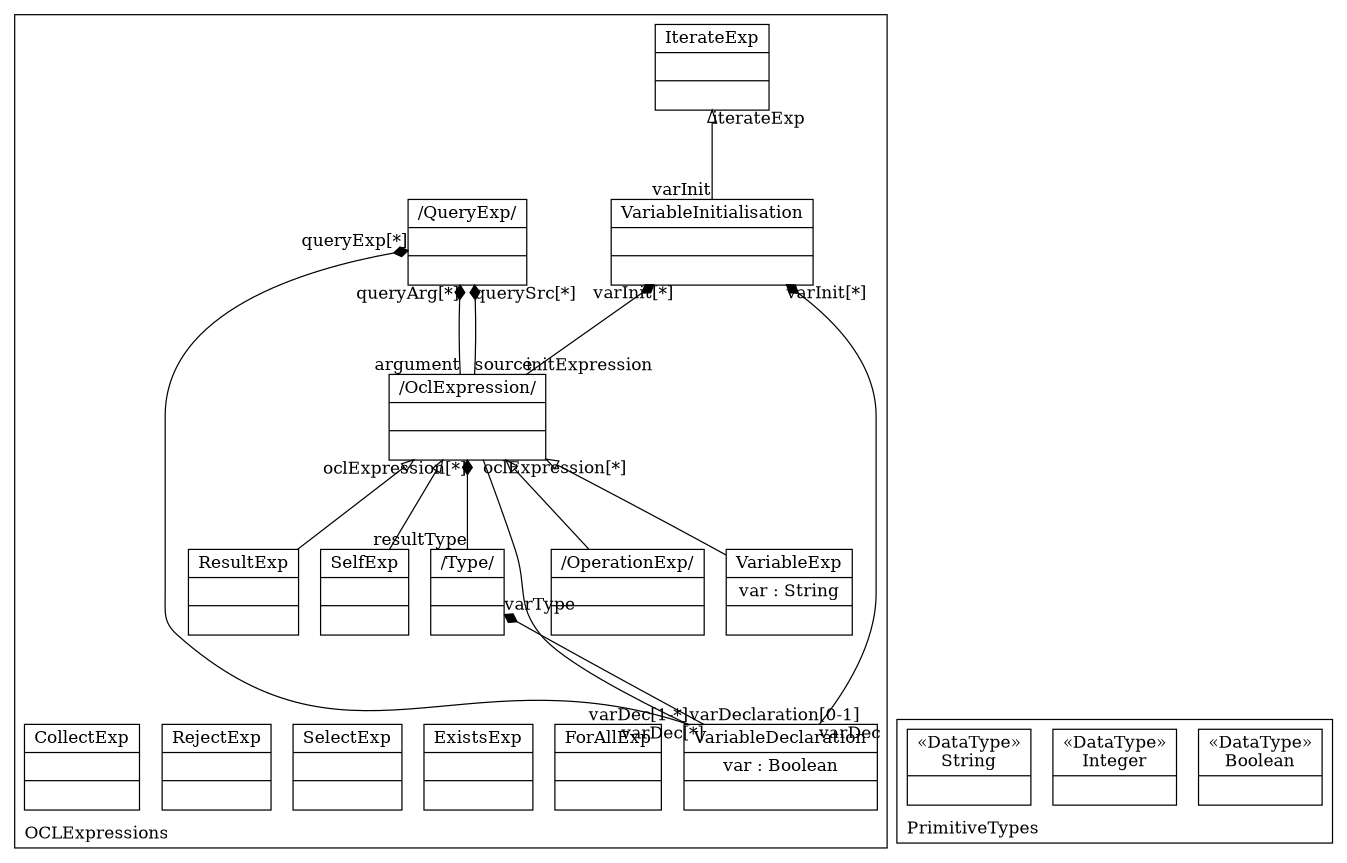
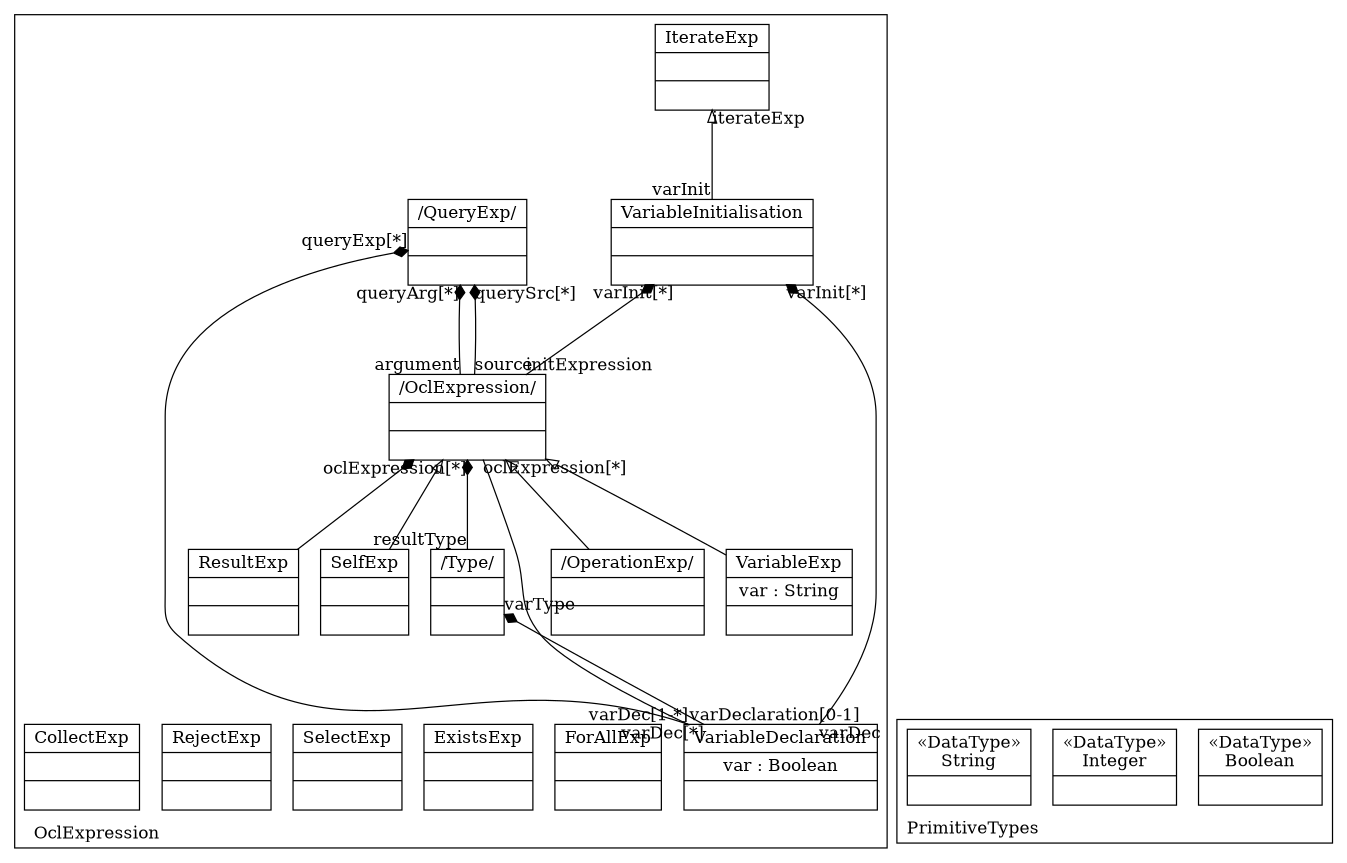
(351, 508) -> (351, 508)
(97, 834) -> (97, 834)
